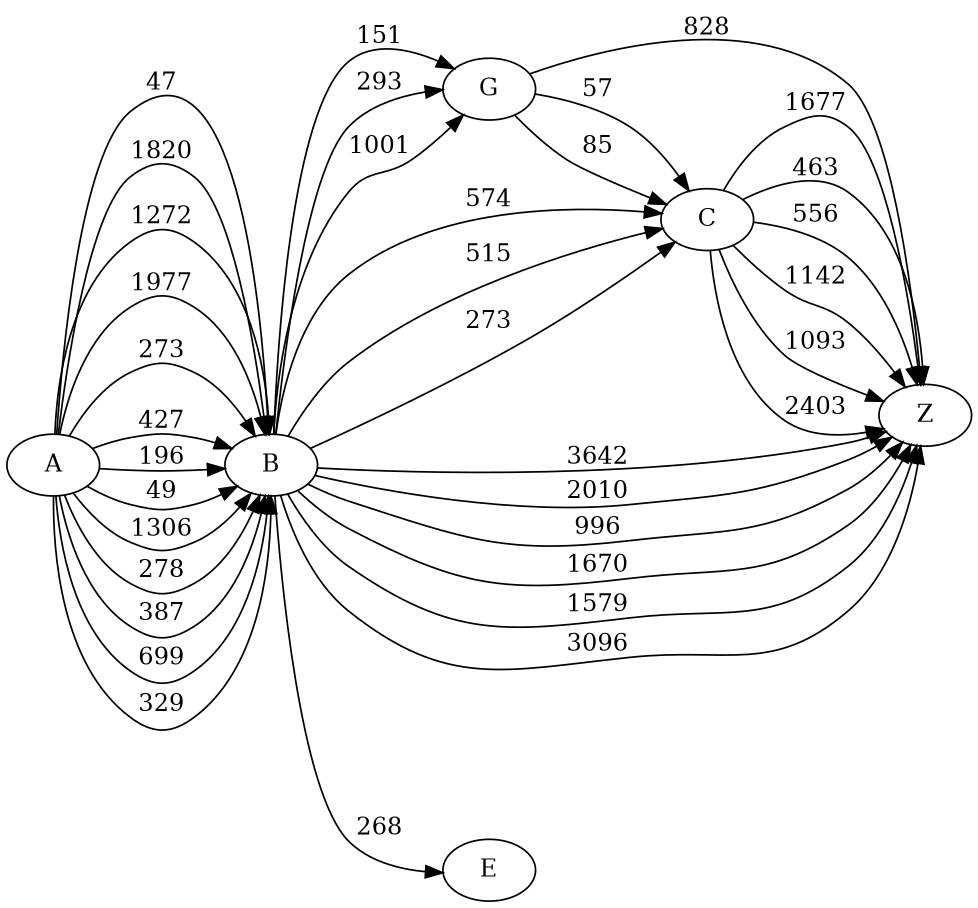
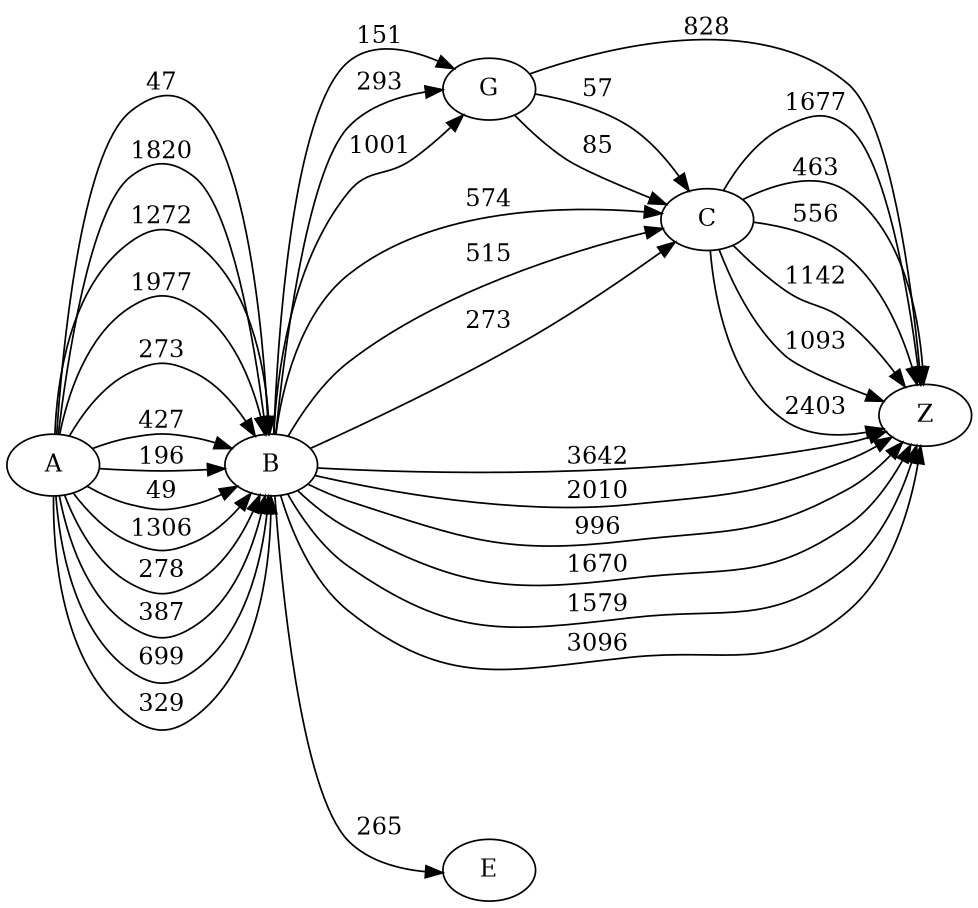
(380, 828) -> (380, 828)
